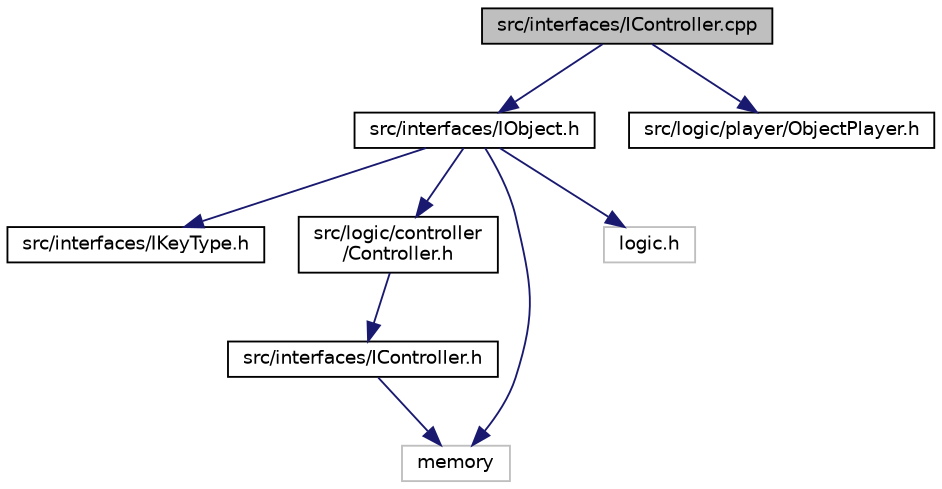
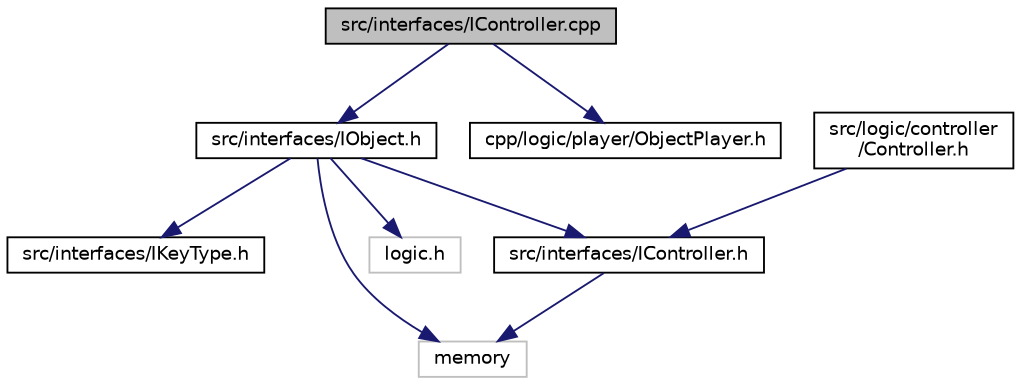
(782, 130) -> (625, 141)
(445, 175) -> (464, 195)
